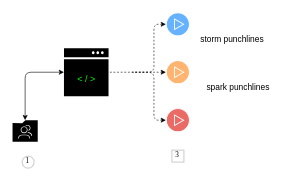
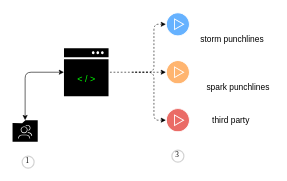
none -> (232, 120)
(178, 156) -> (178, 156)
